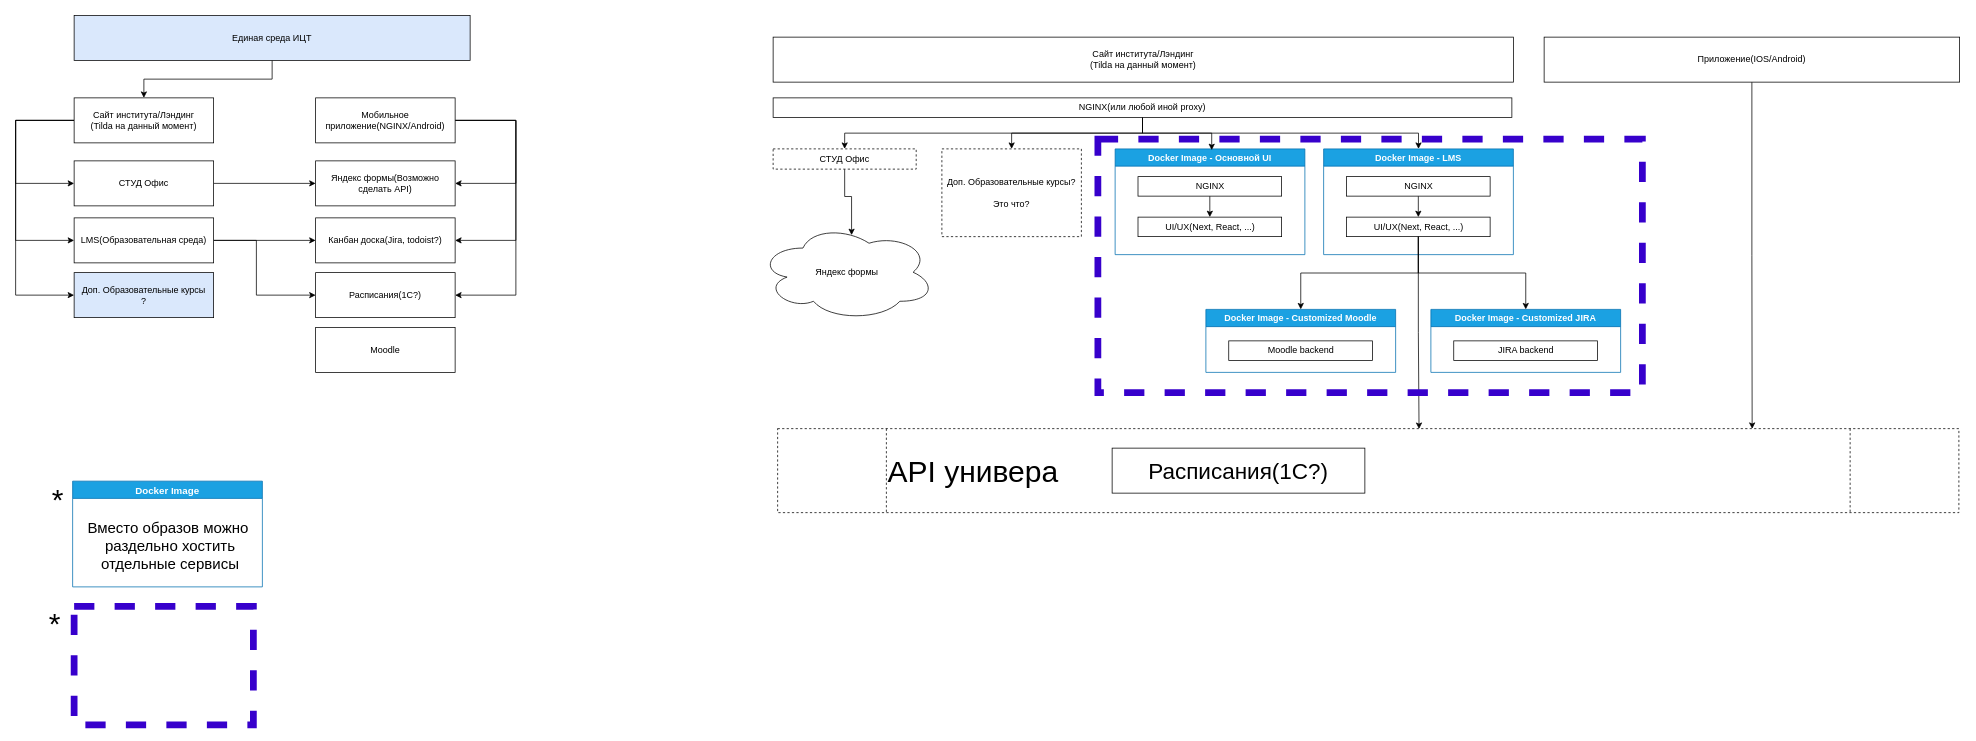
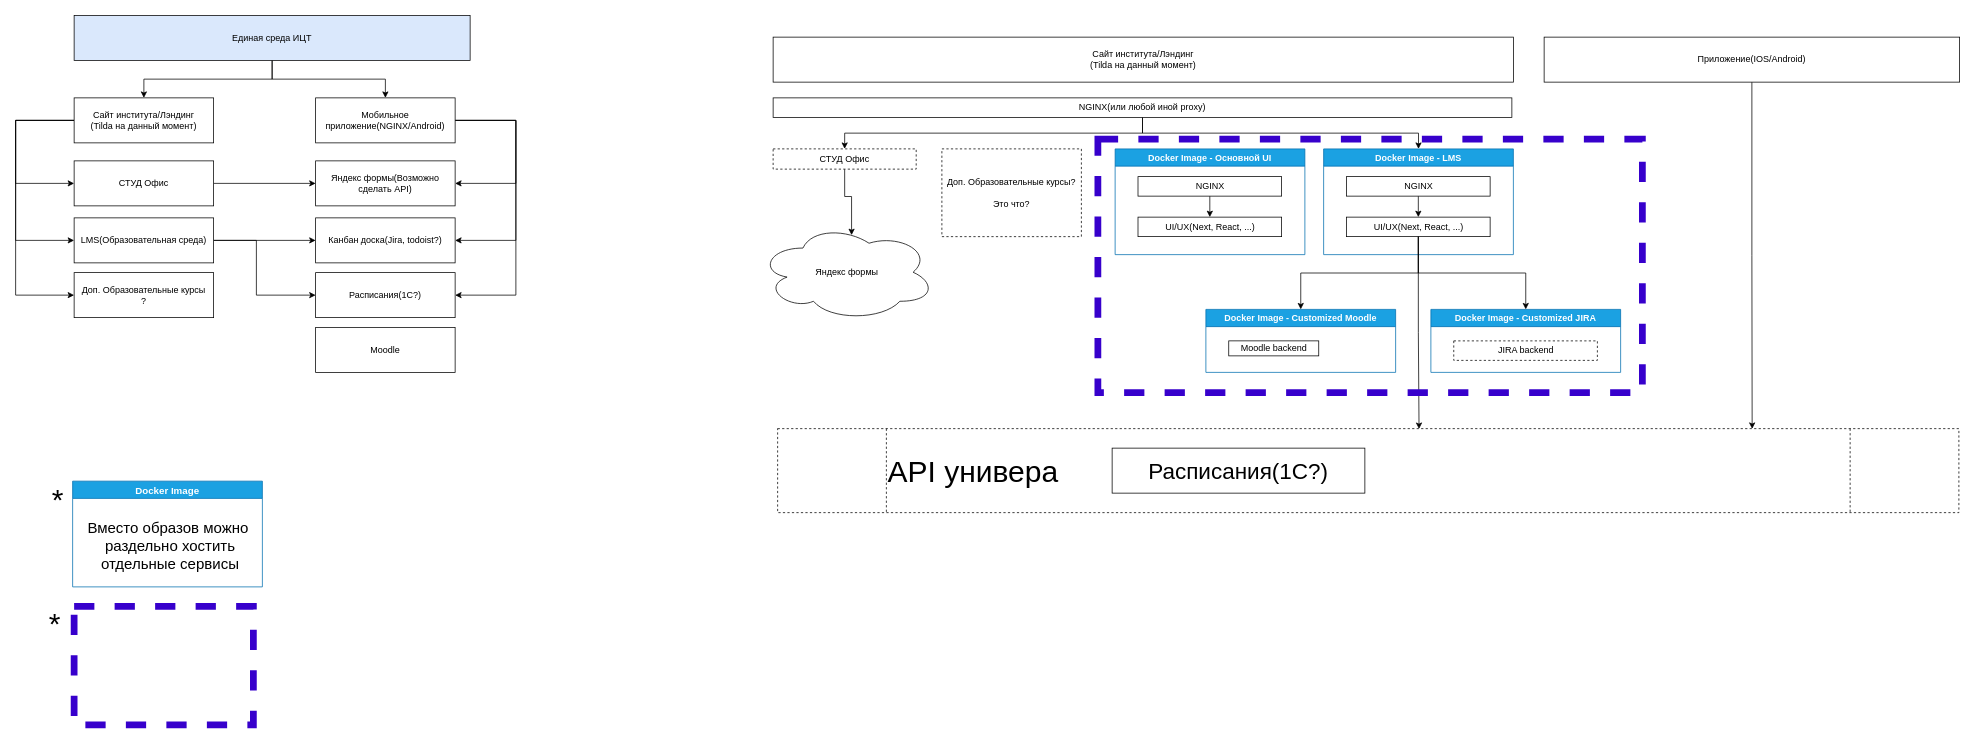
none -> (385, 84)
(1011, 140) -> none
(1211, 140) -> none
(144, 295) -> (144, 295)
(1300, 351) -> (1274, 348)
(1525, 351) -> (1525, 351)
